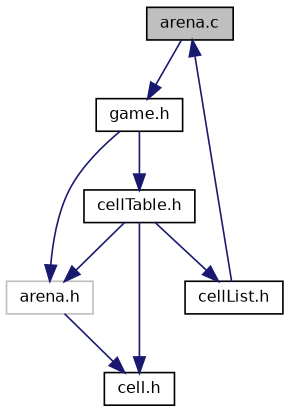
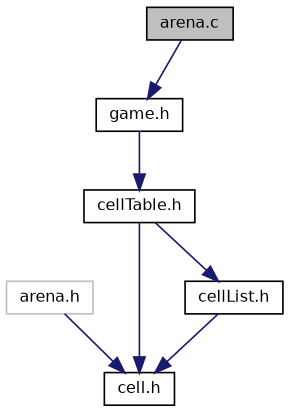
(213, 169) -> (193, 338)
(70, 189) -> none
(100, 246) -> none
